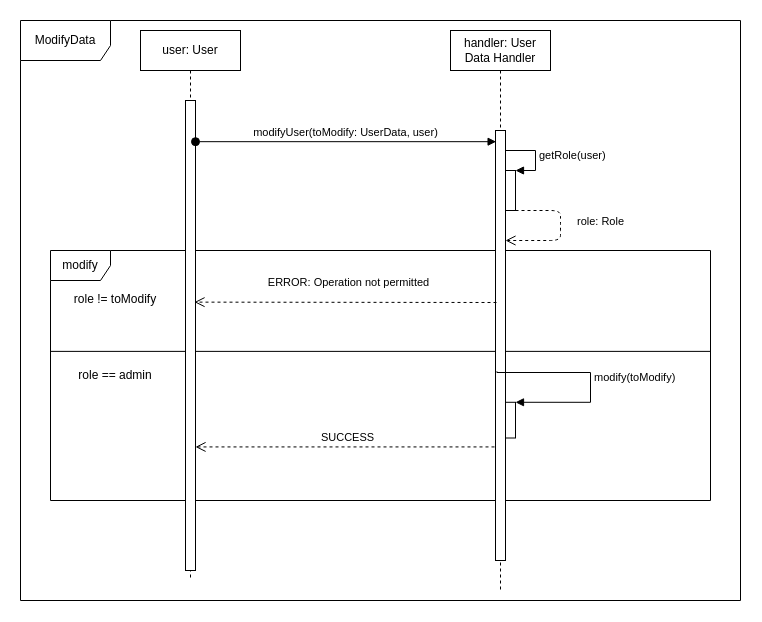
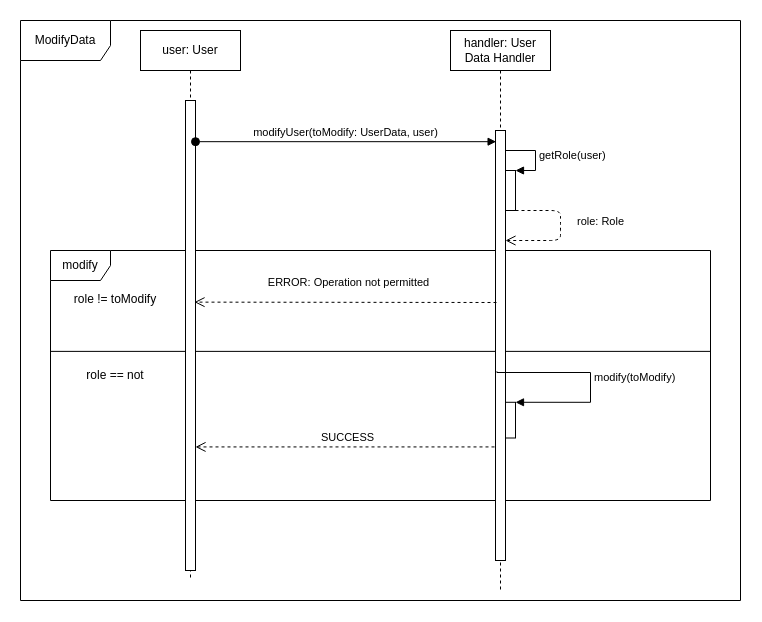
(116, 376) -> (116, 376)
